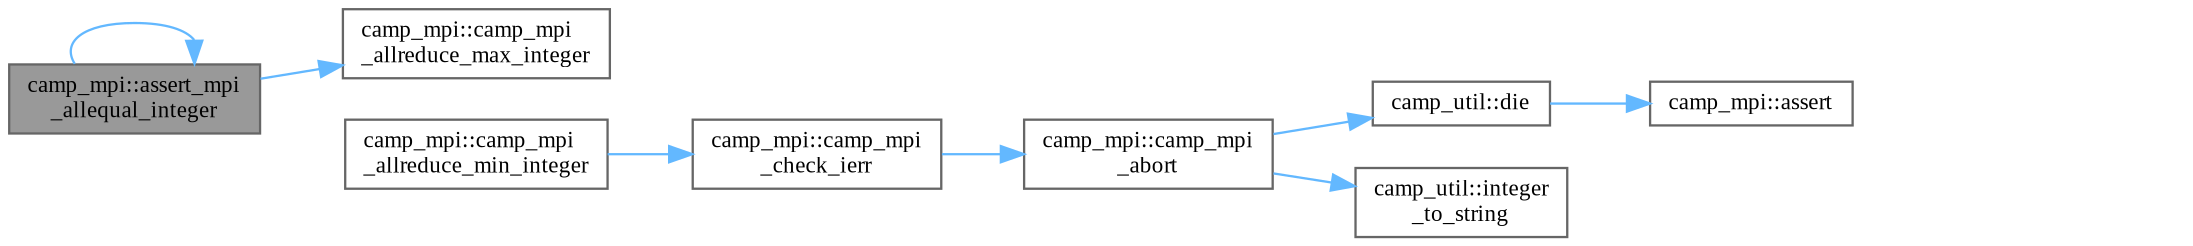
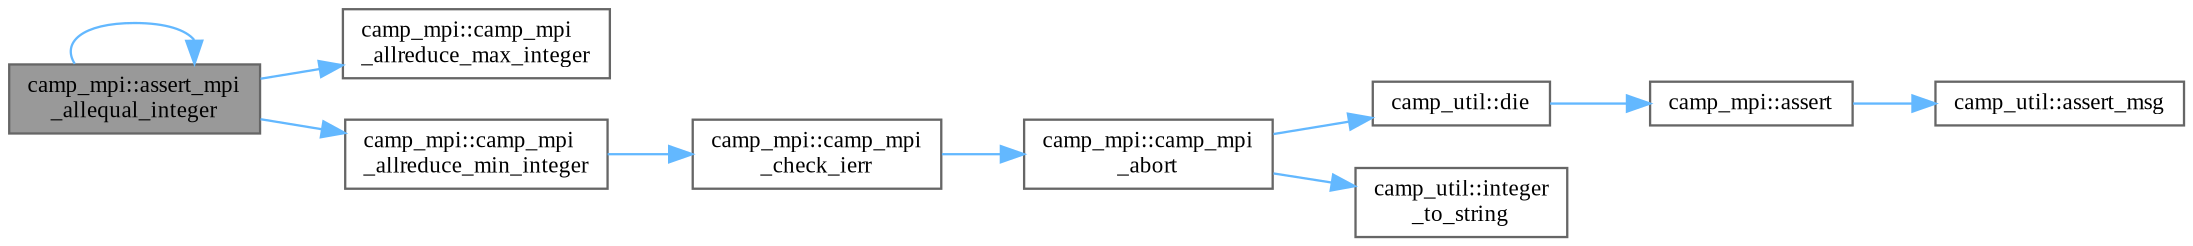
none -> (2060, 104)
none -> (291, 124)
